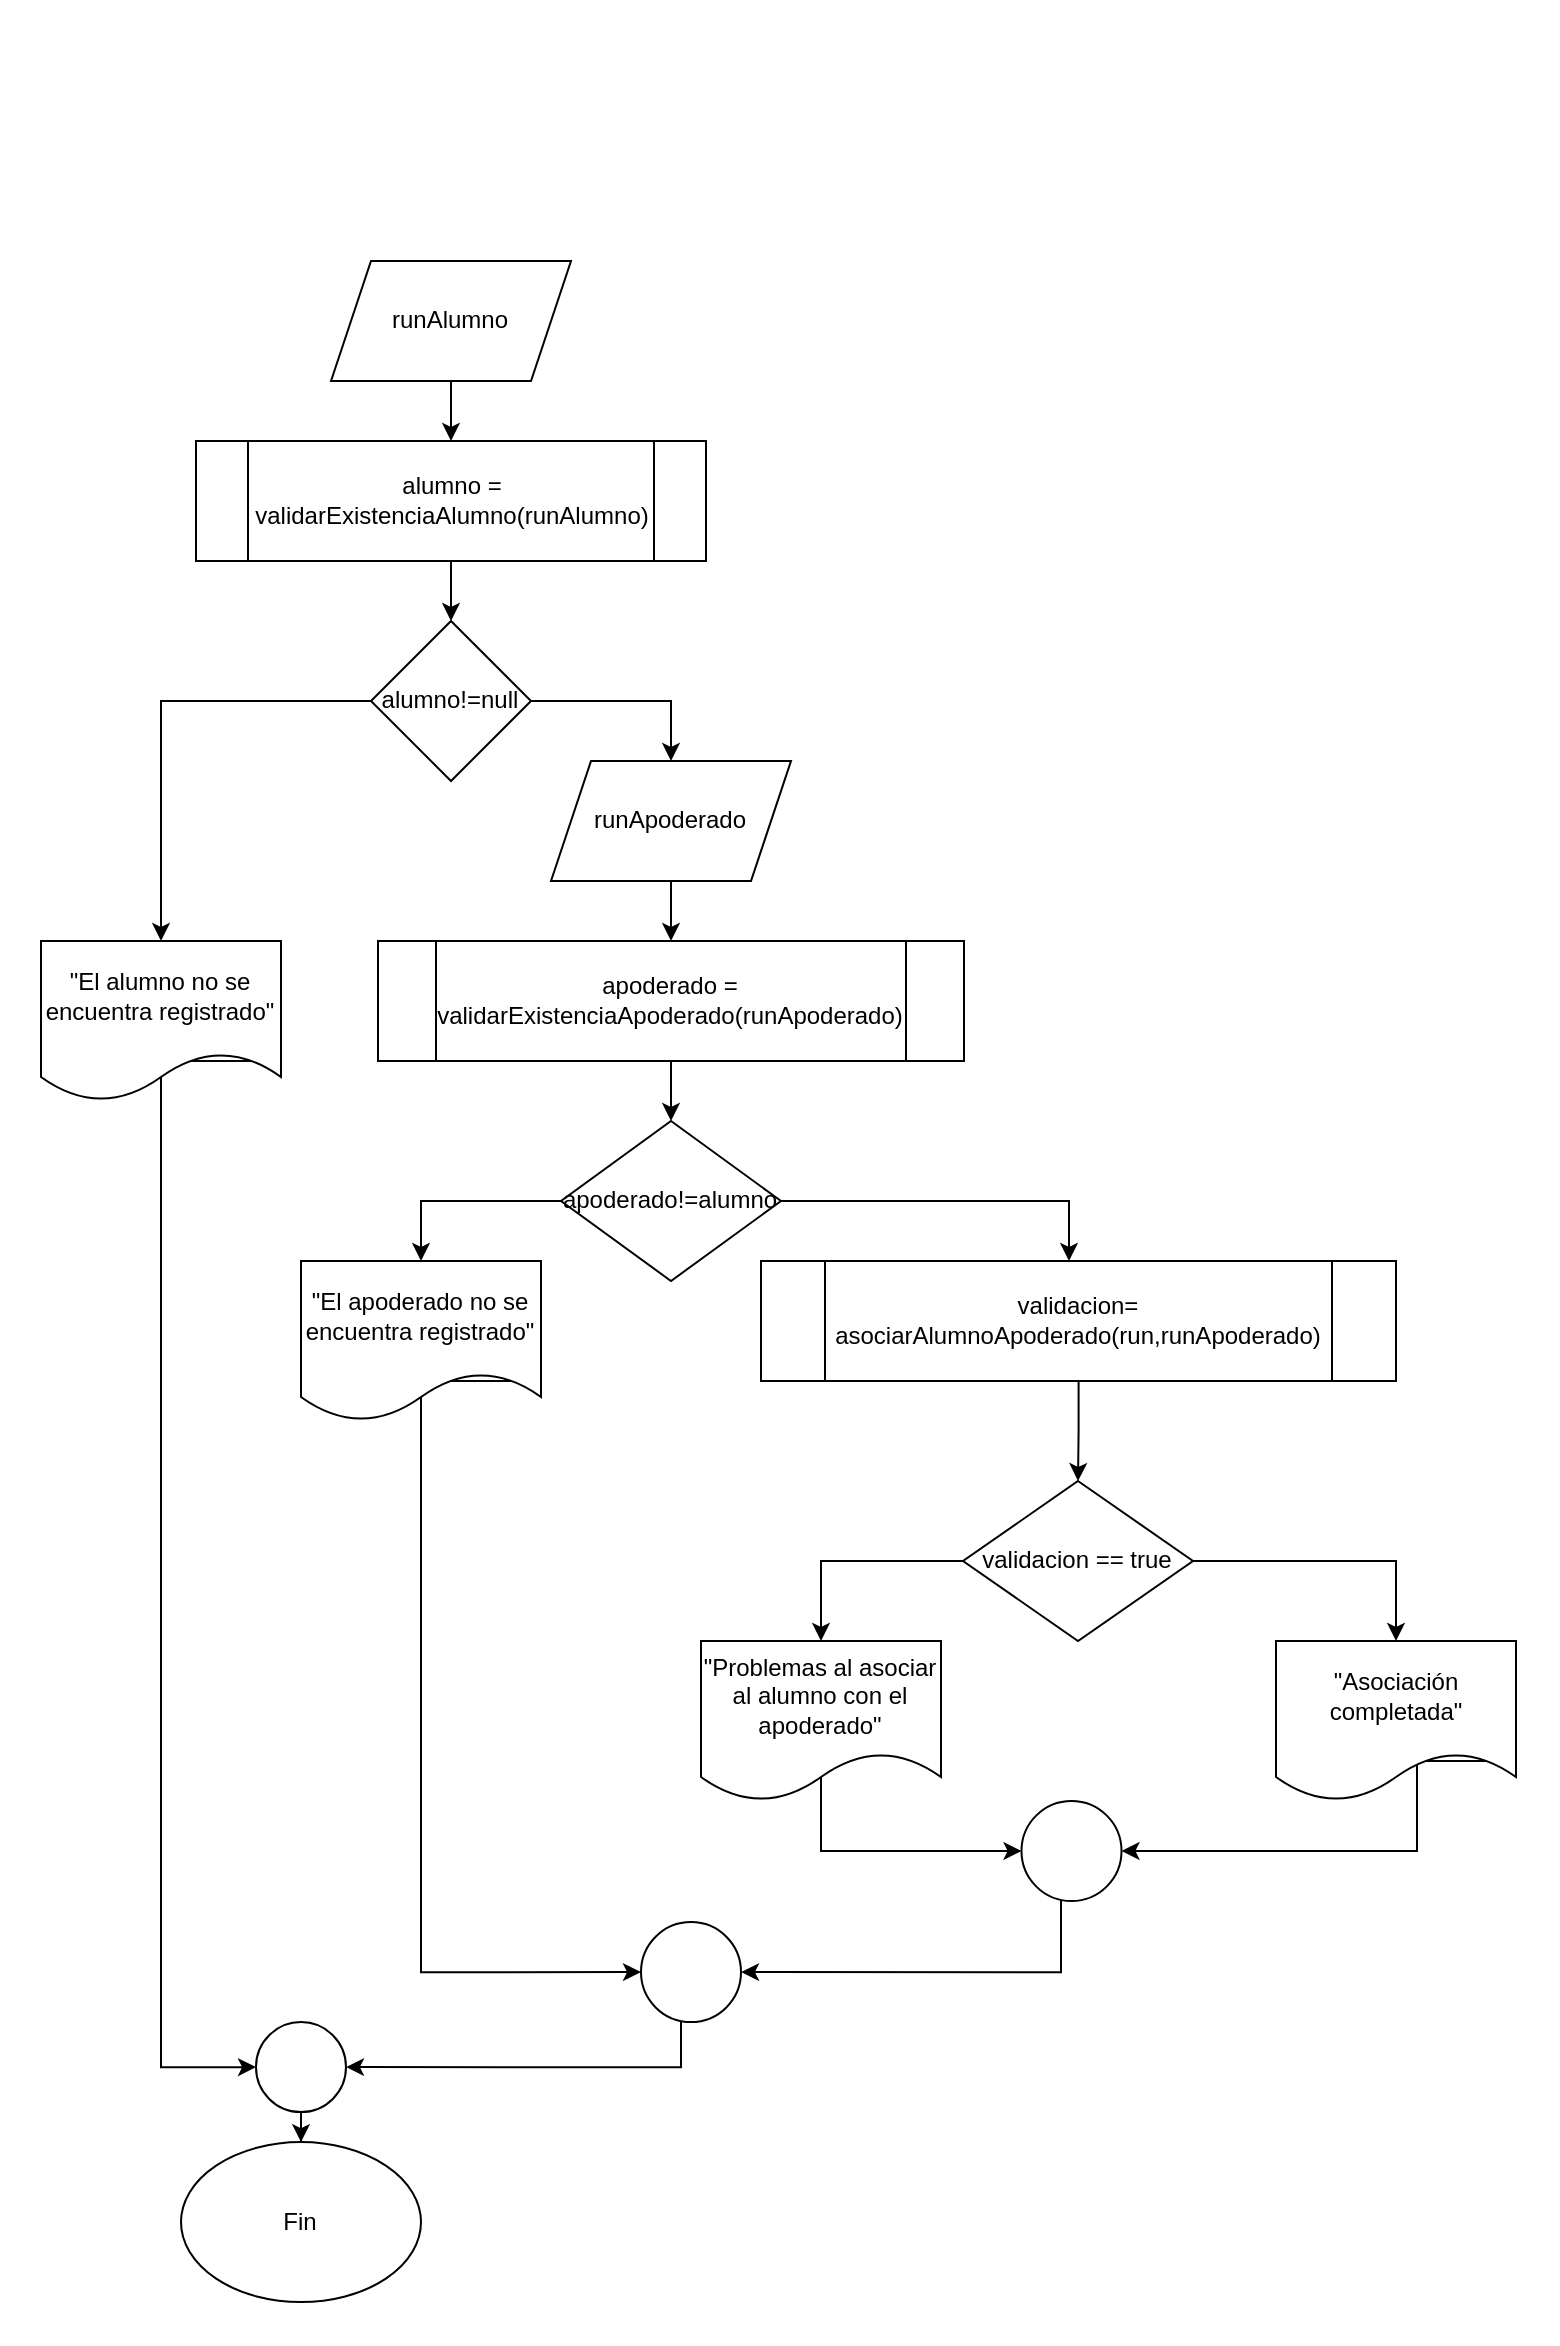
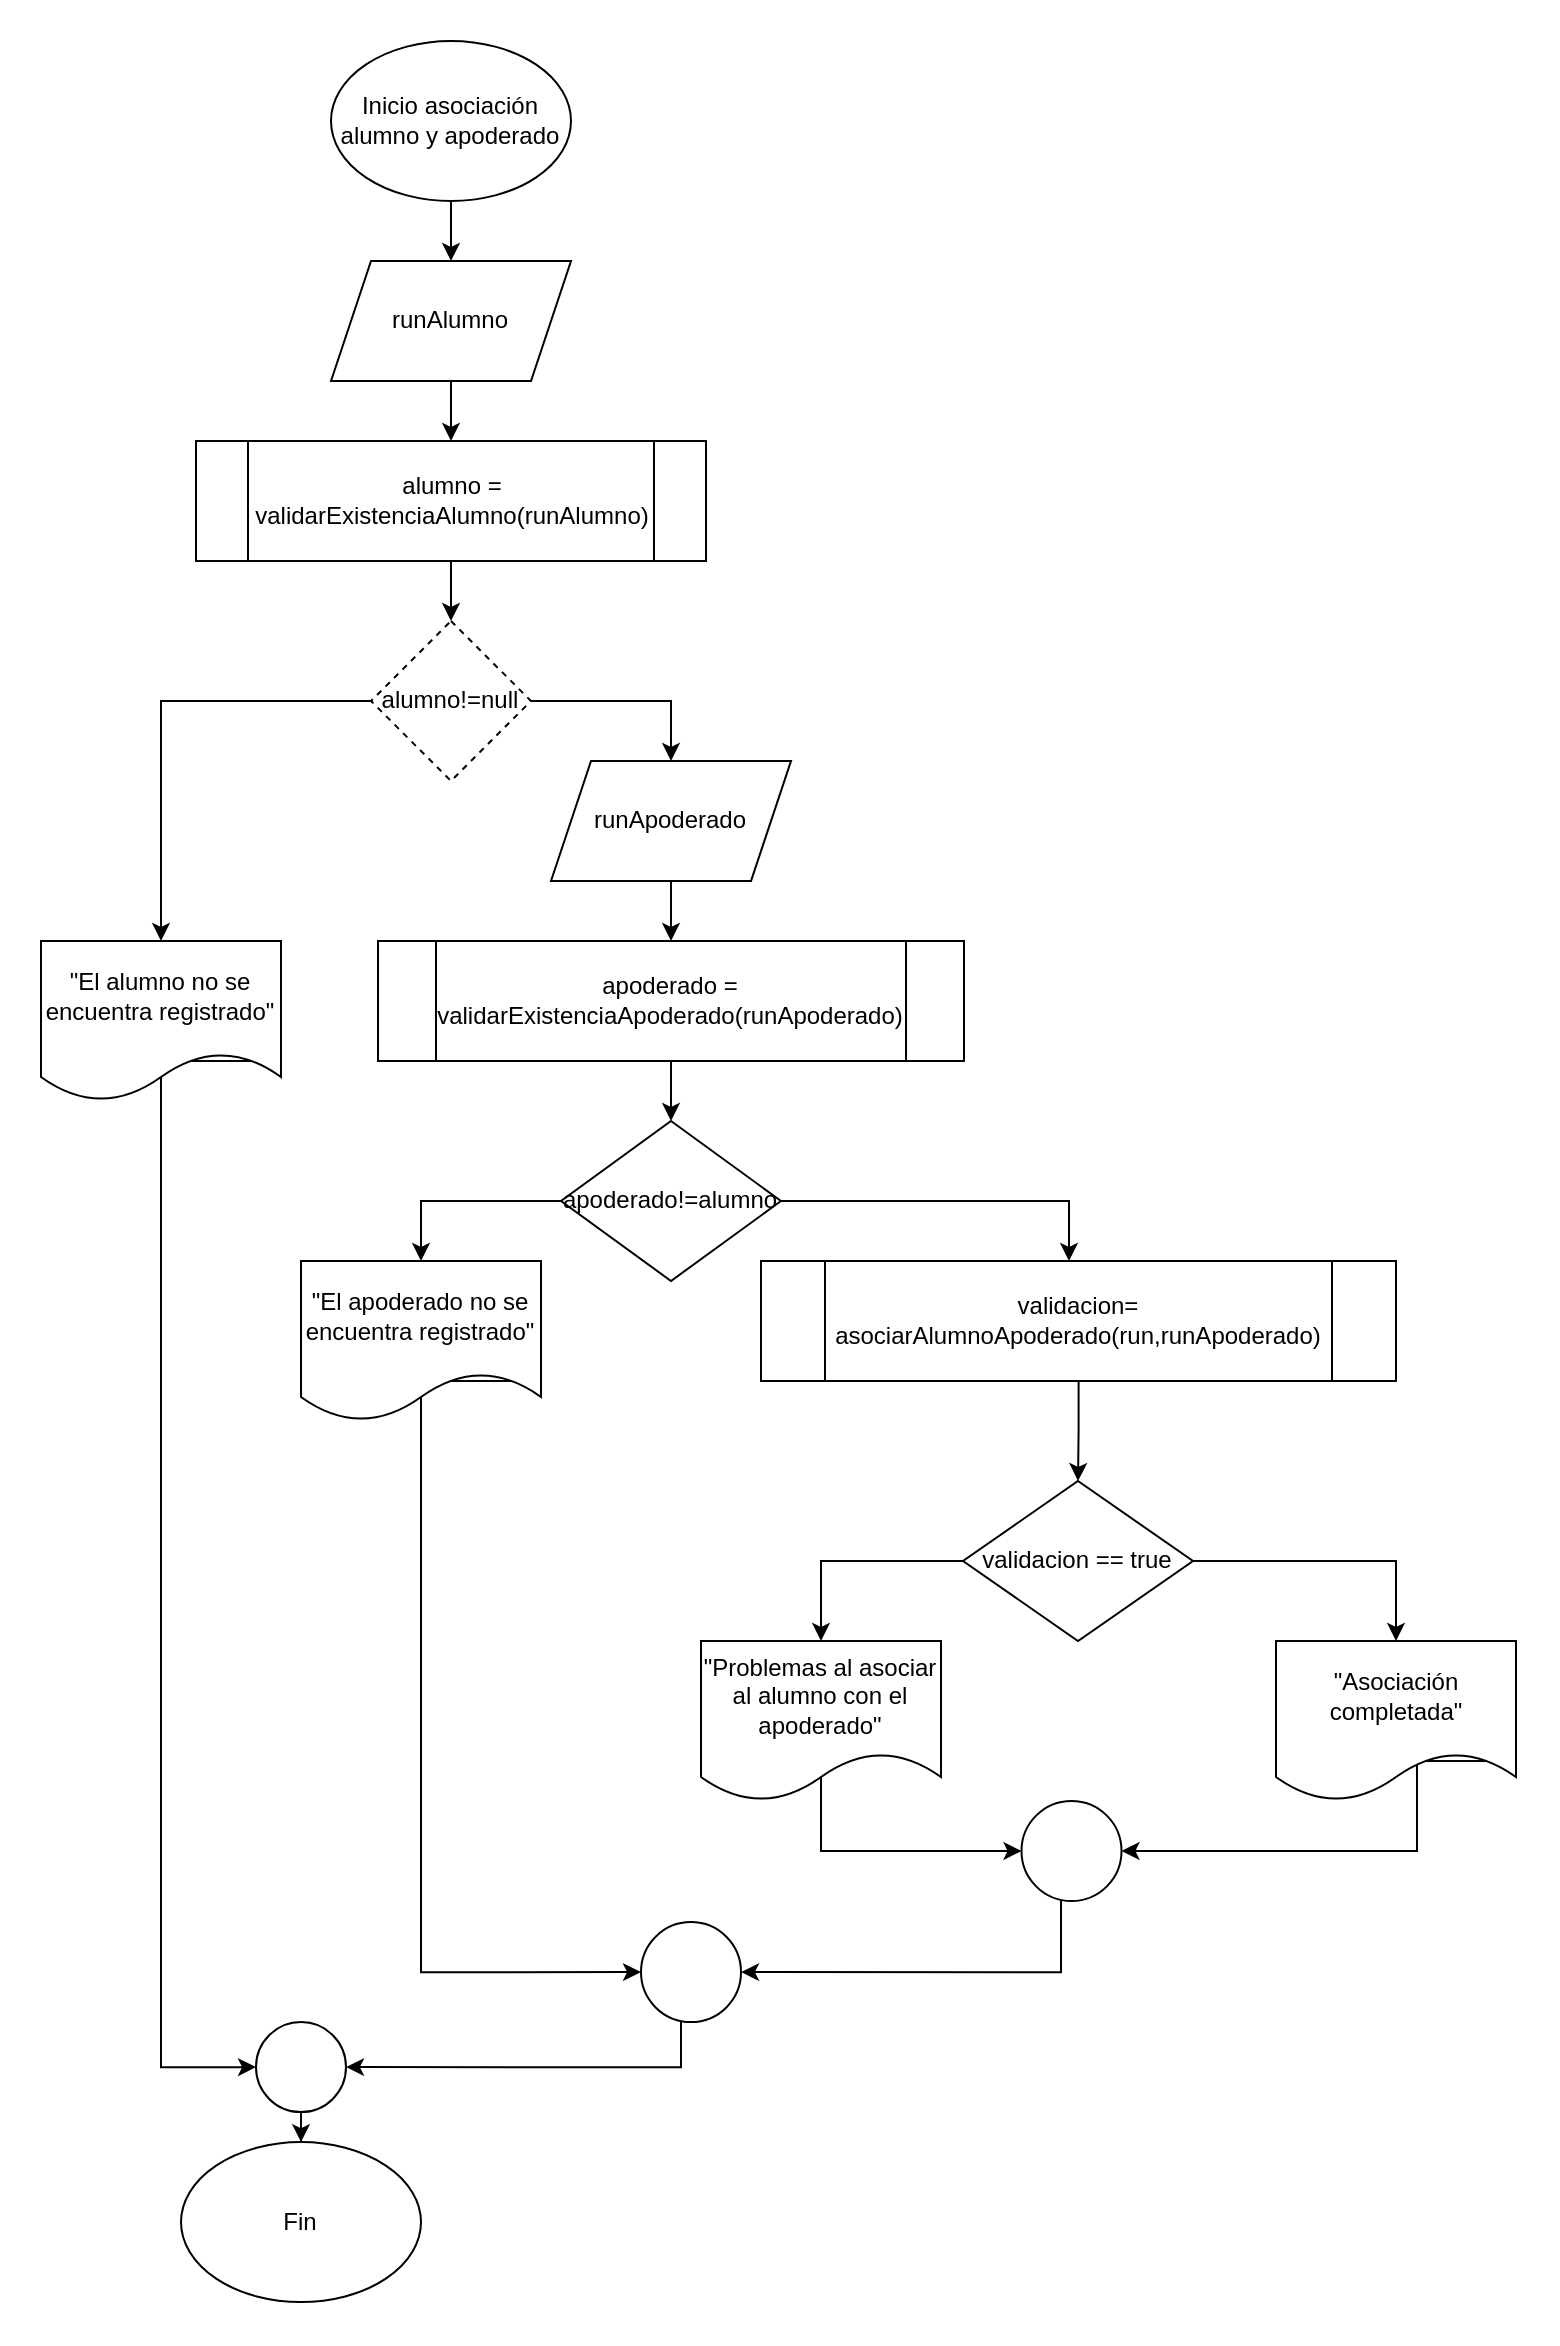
none -> (451, 121)
none -> (451, 238)
(451, 701) -> (451, 701)
